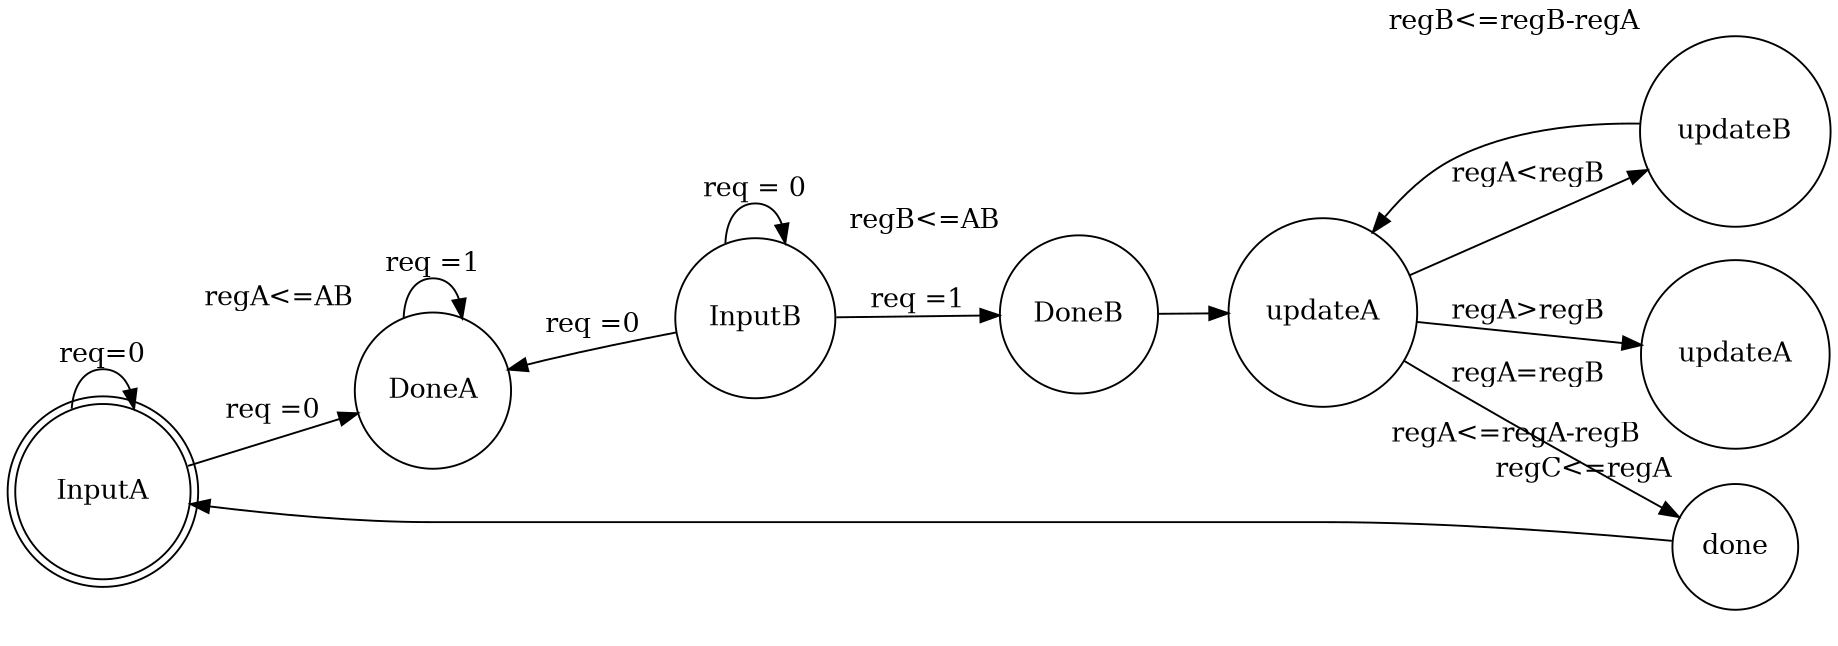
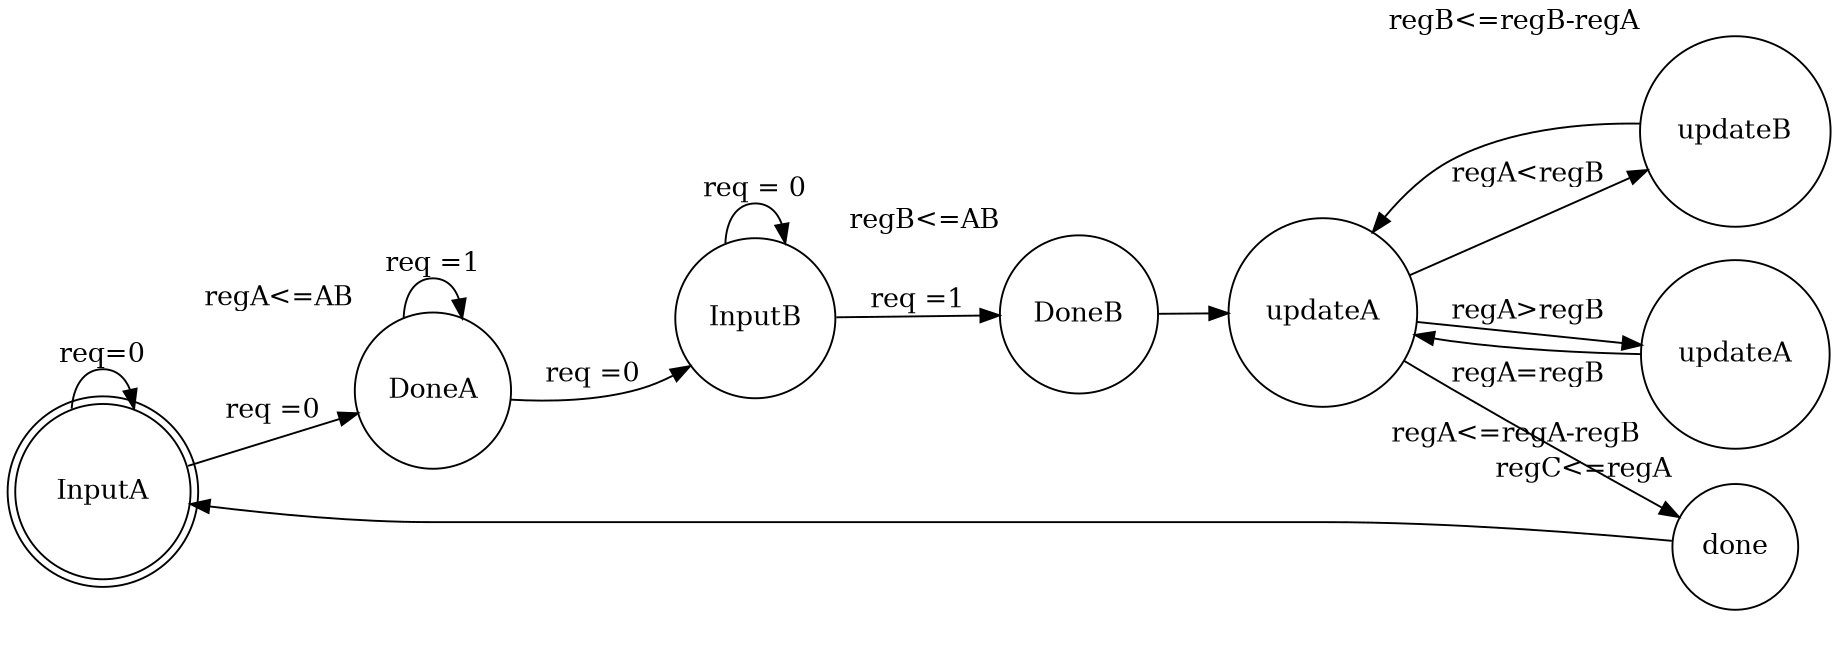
(601, 348) -> (593, 398)
none -> (1537, 350)
